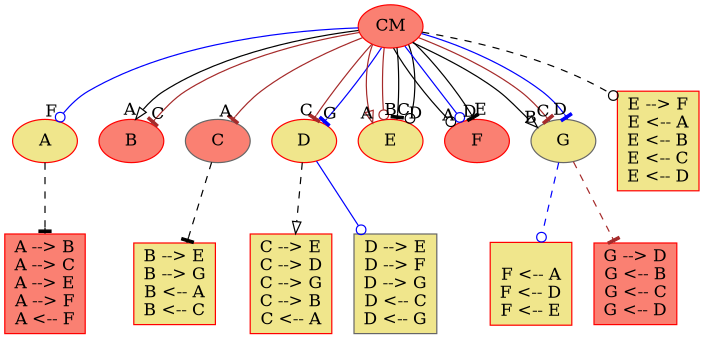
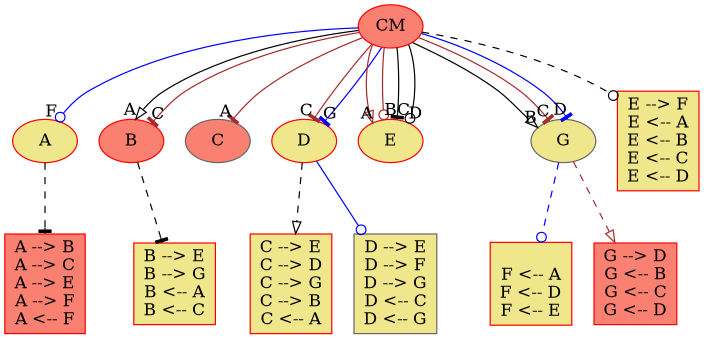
(477, 141) -> none
(591, 197) -> (591, 197)
(200, 200) -> (149, 200)
